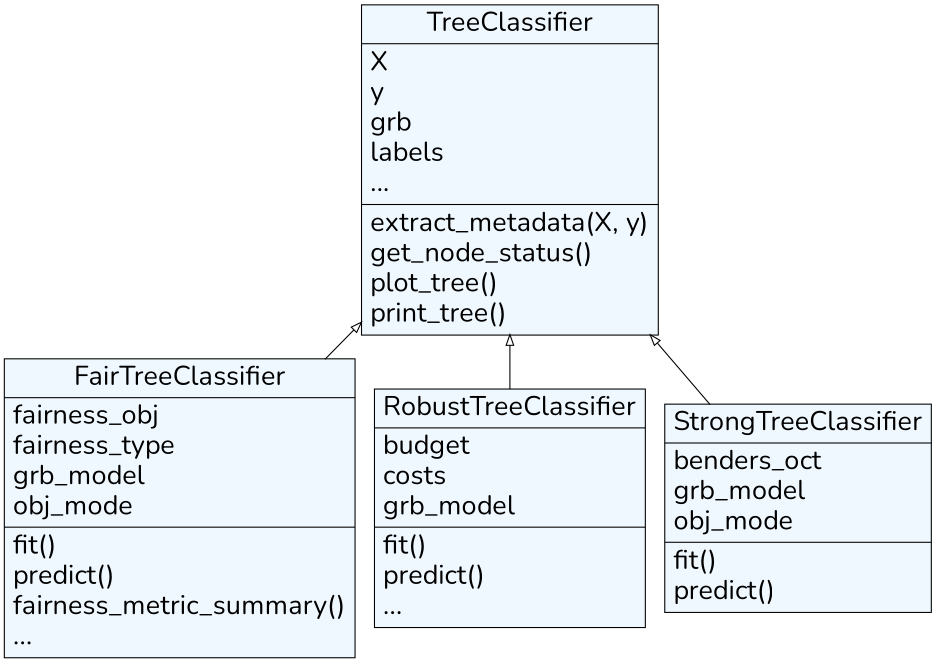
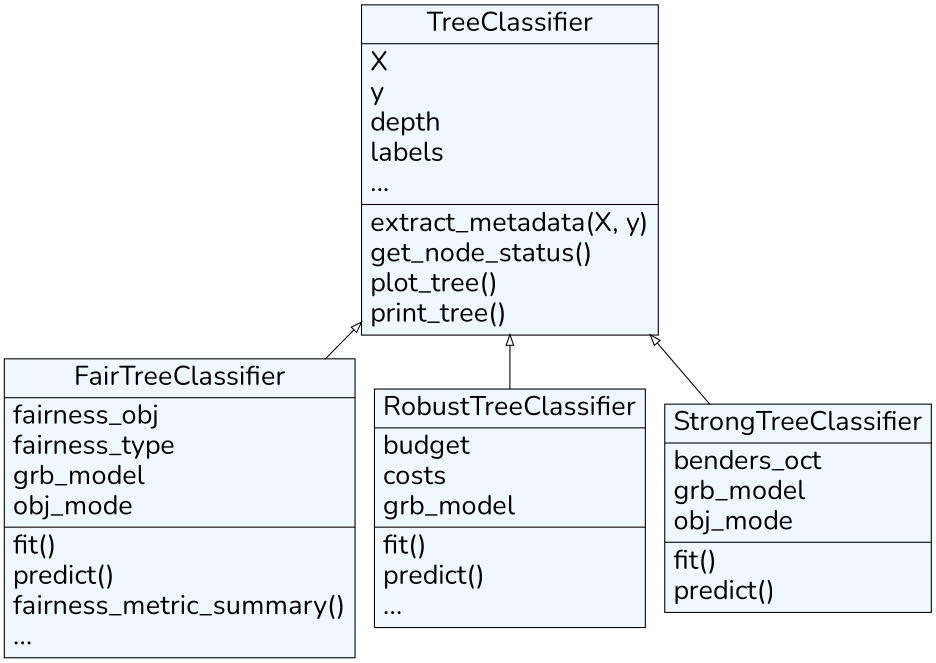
(391, 122) -> (406, 122)
